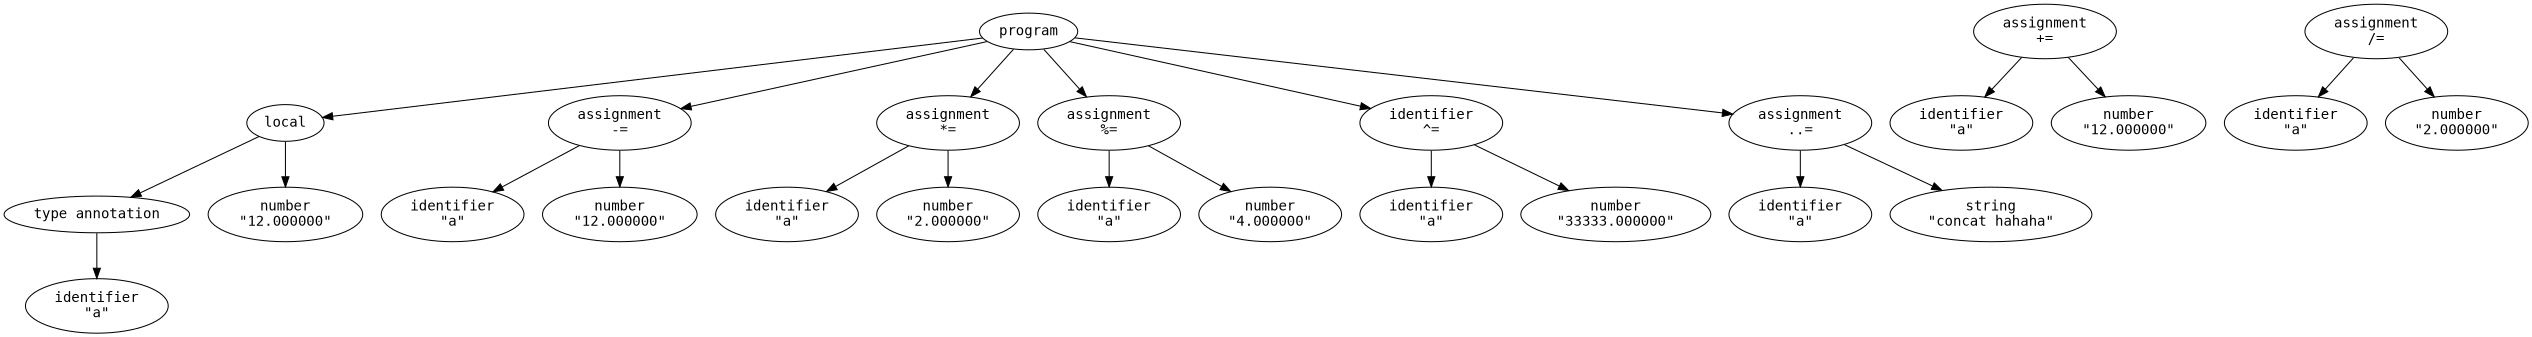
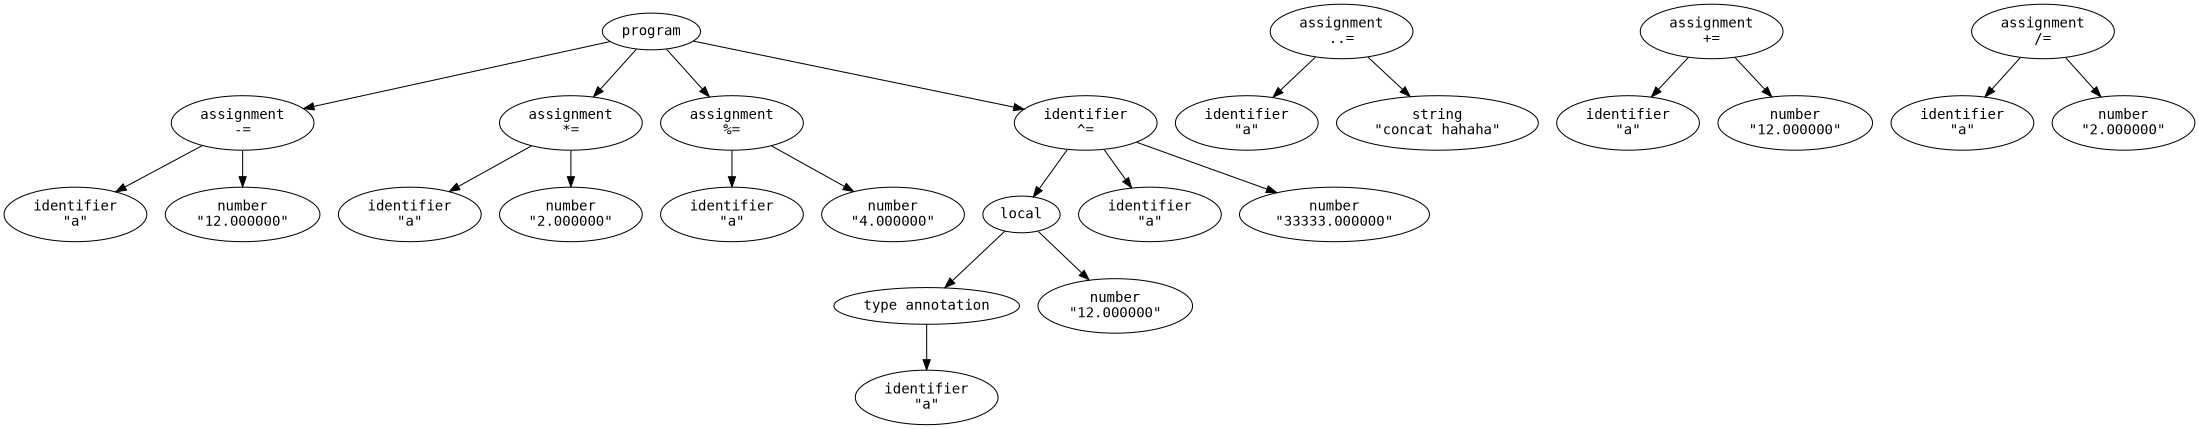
(1399, 75) -> none
(658, 77) -> (1053, 169)
